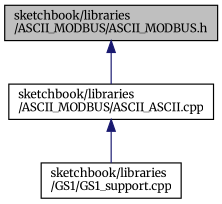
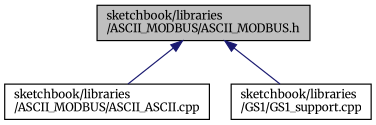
(111, 147) -> (257, 66)
